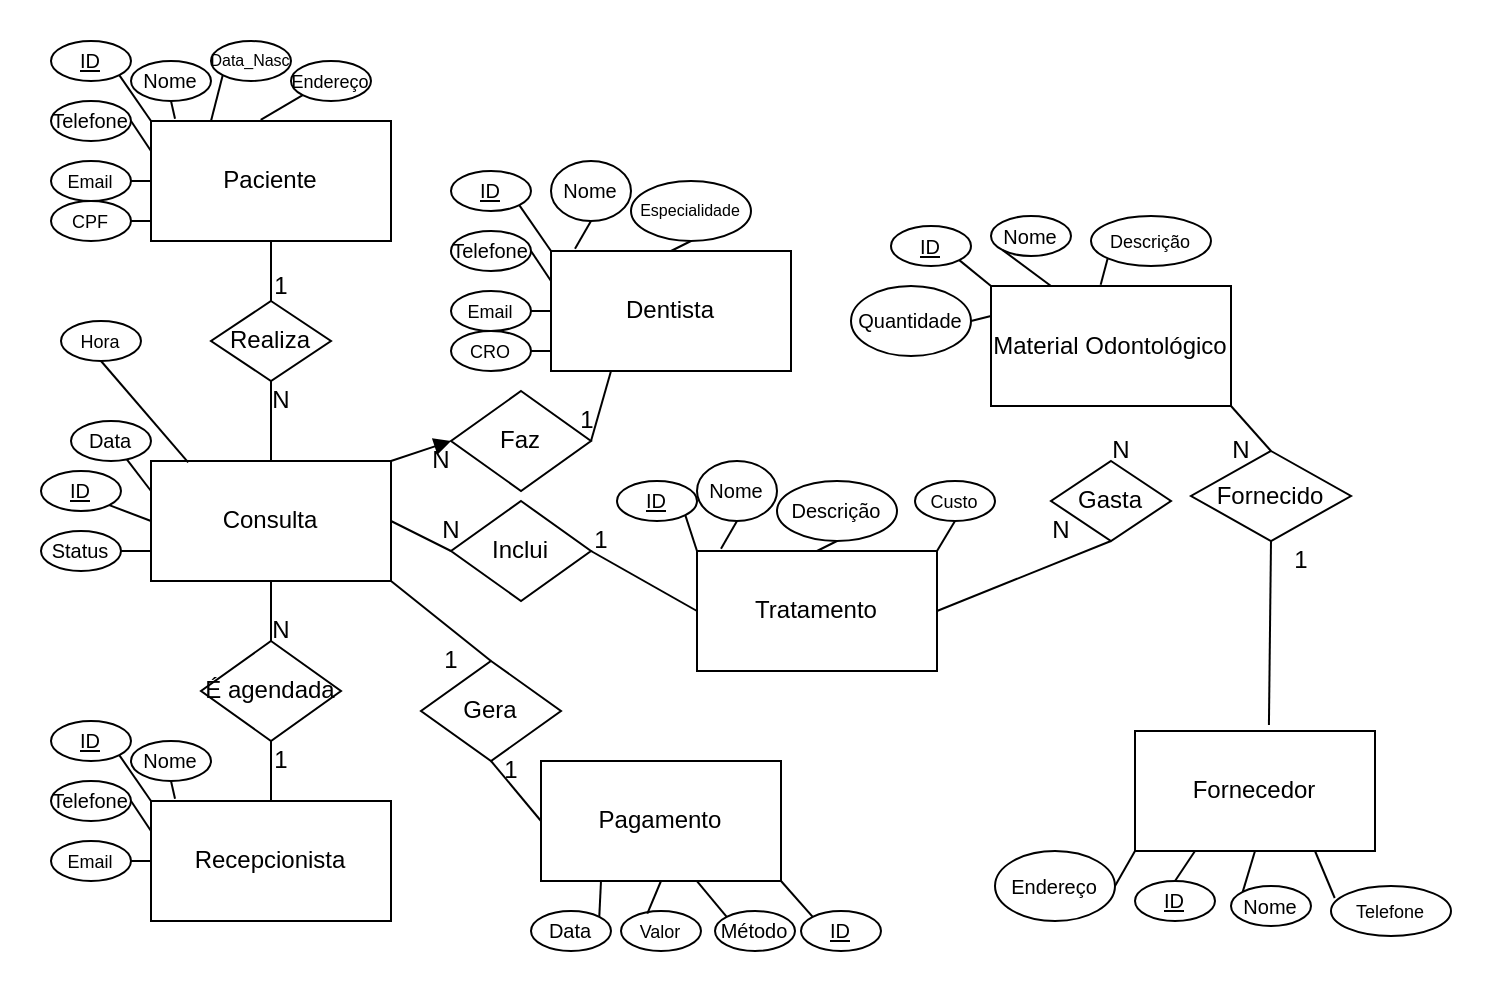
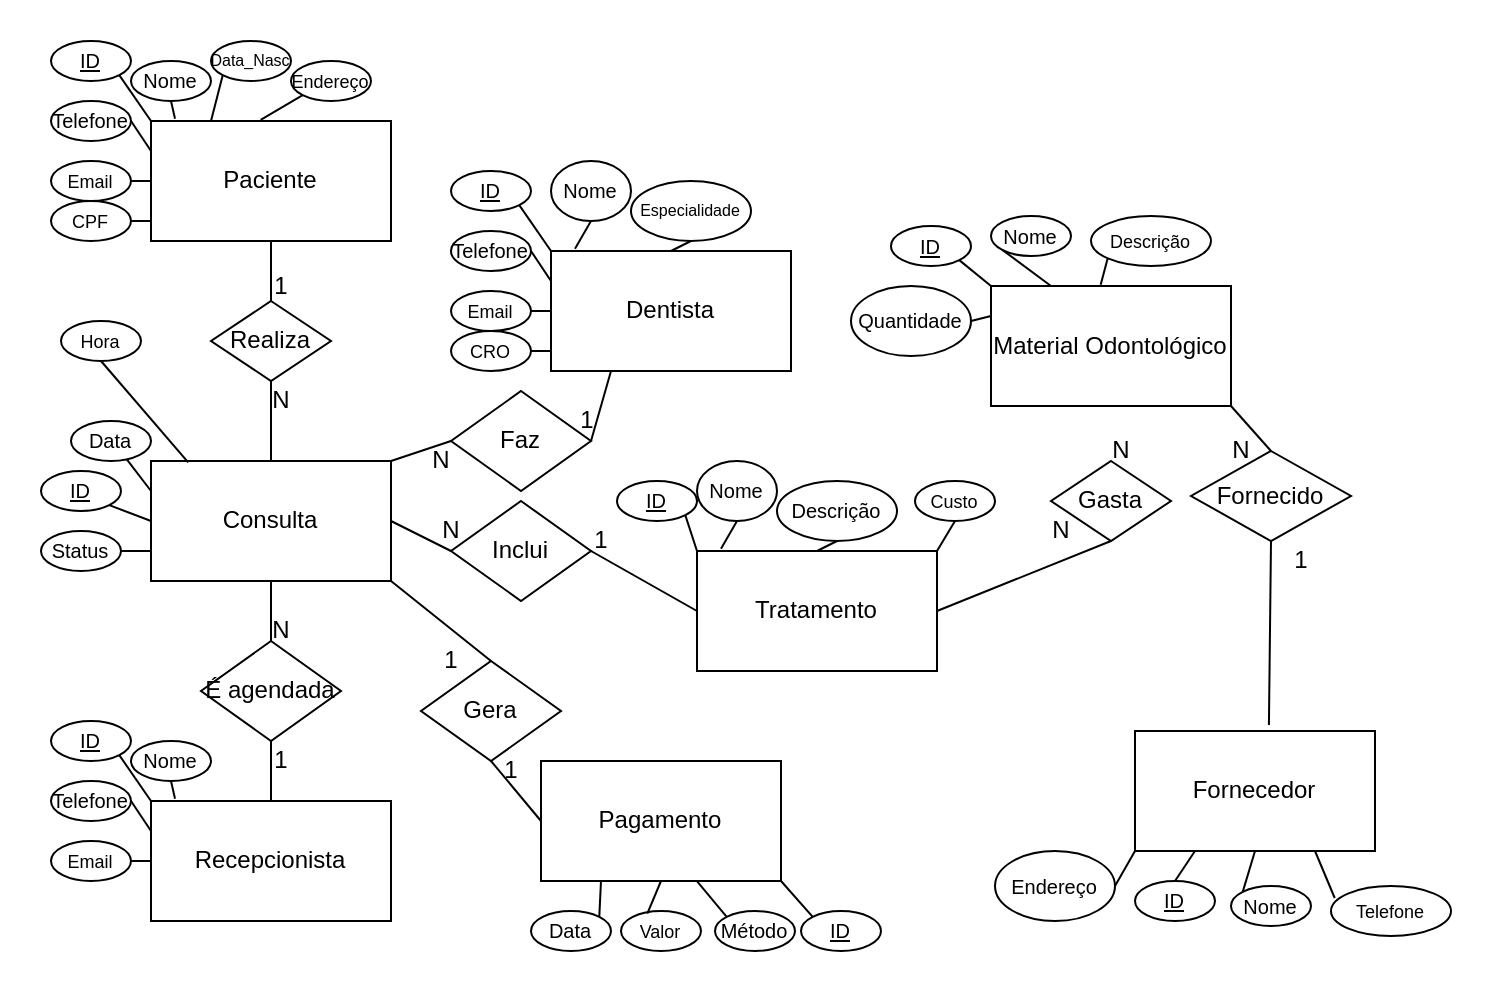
(434, 447) -> (441, 444)
